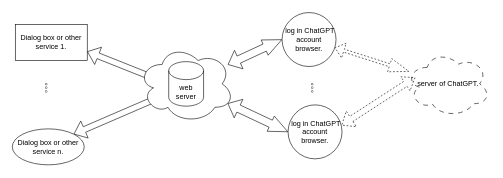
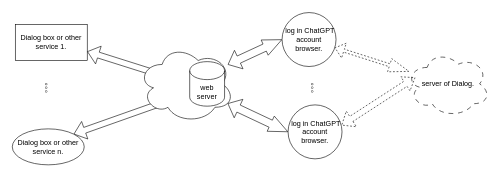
(186, 84) -> (207, 84)
(449, 84) -> (449, 84)
